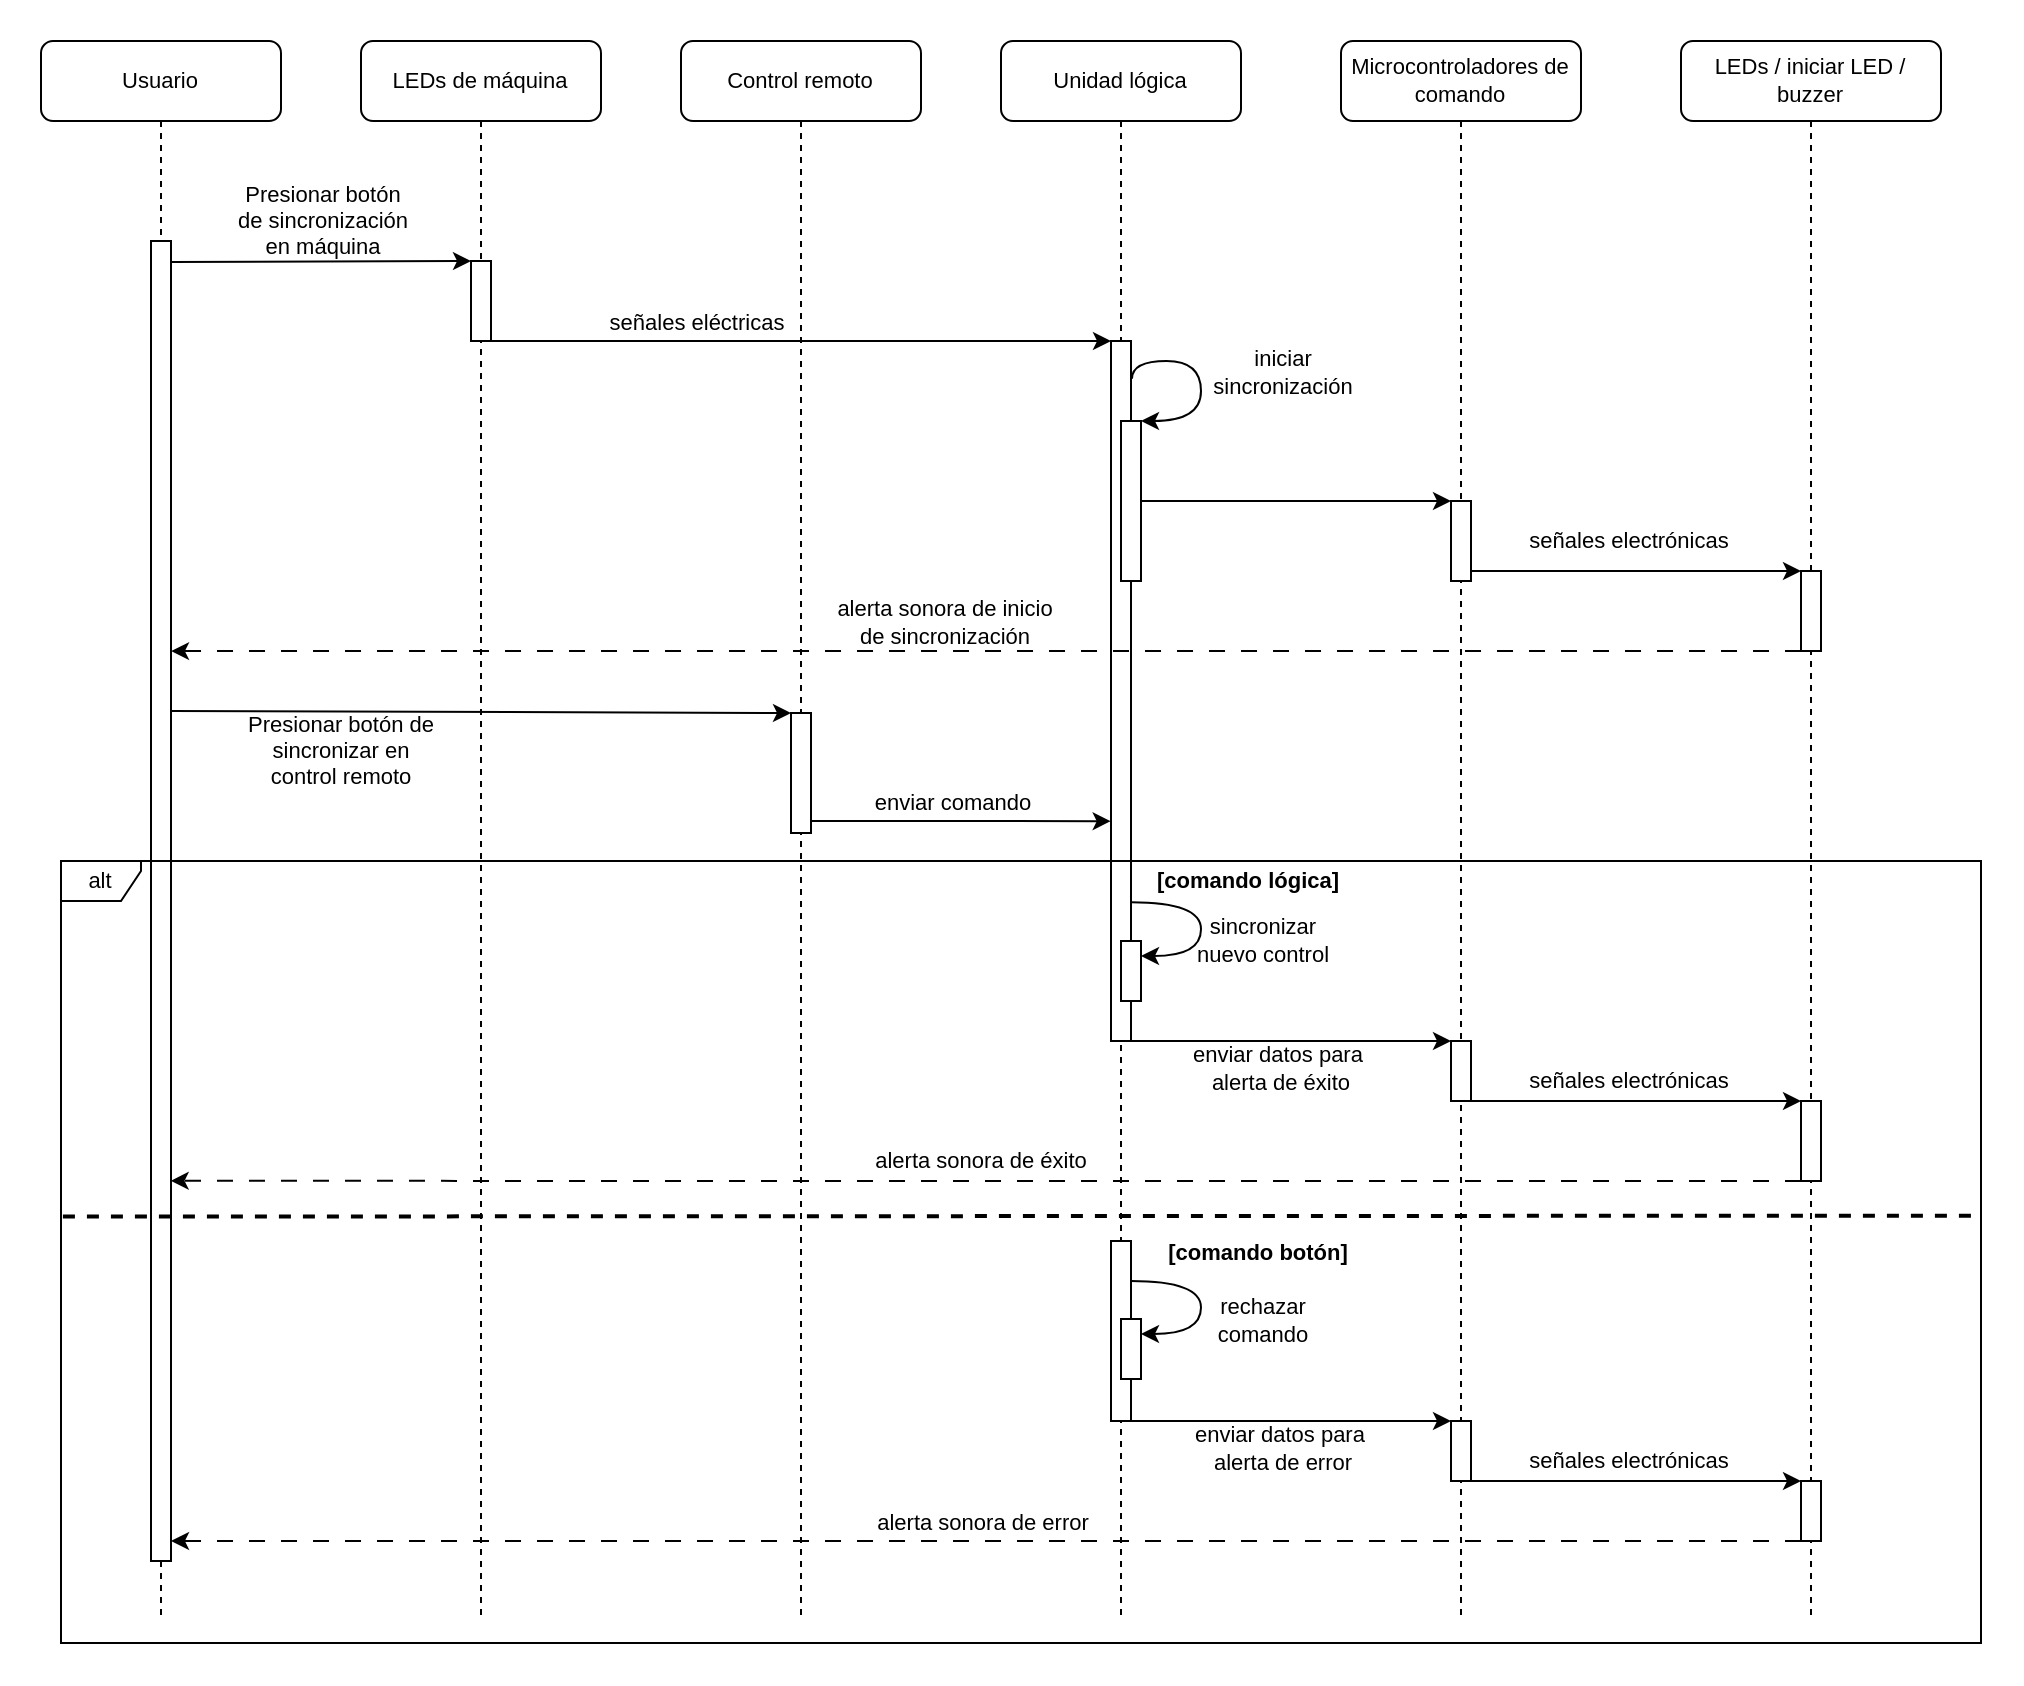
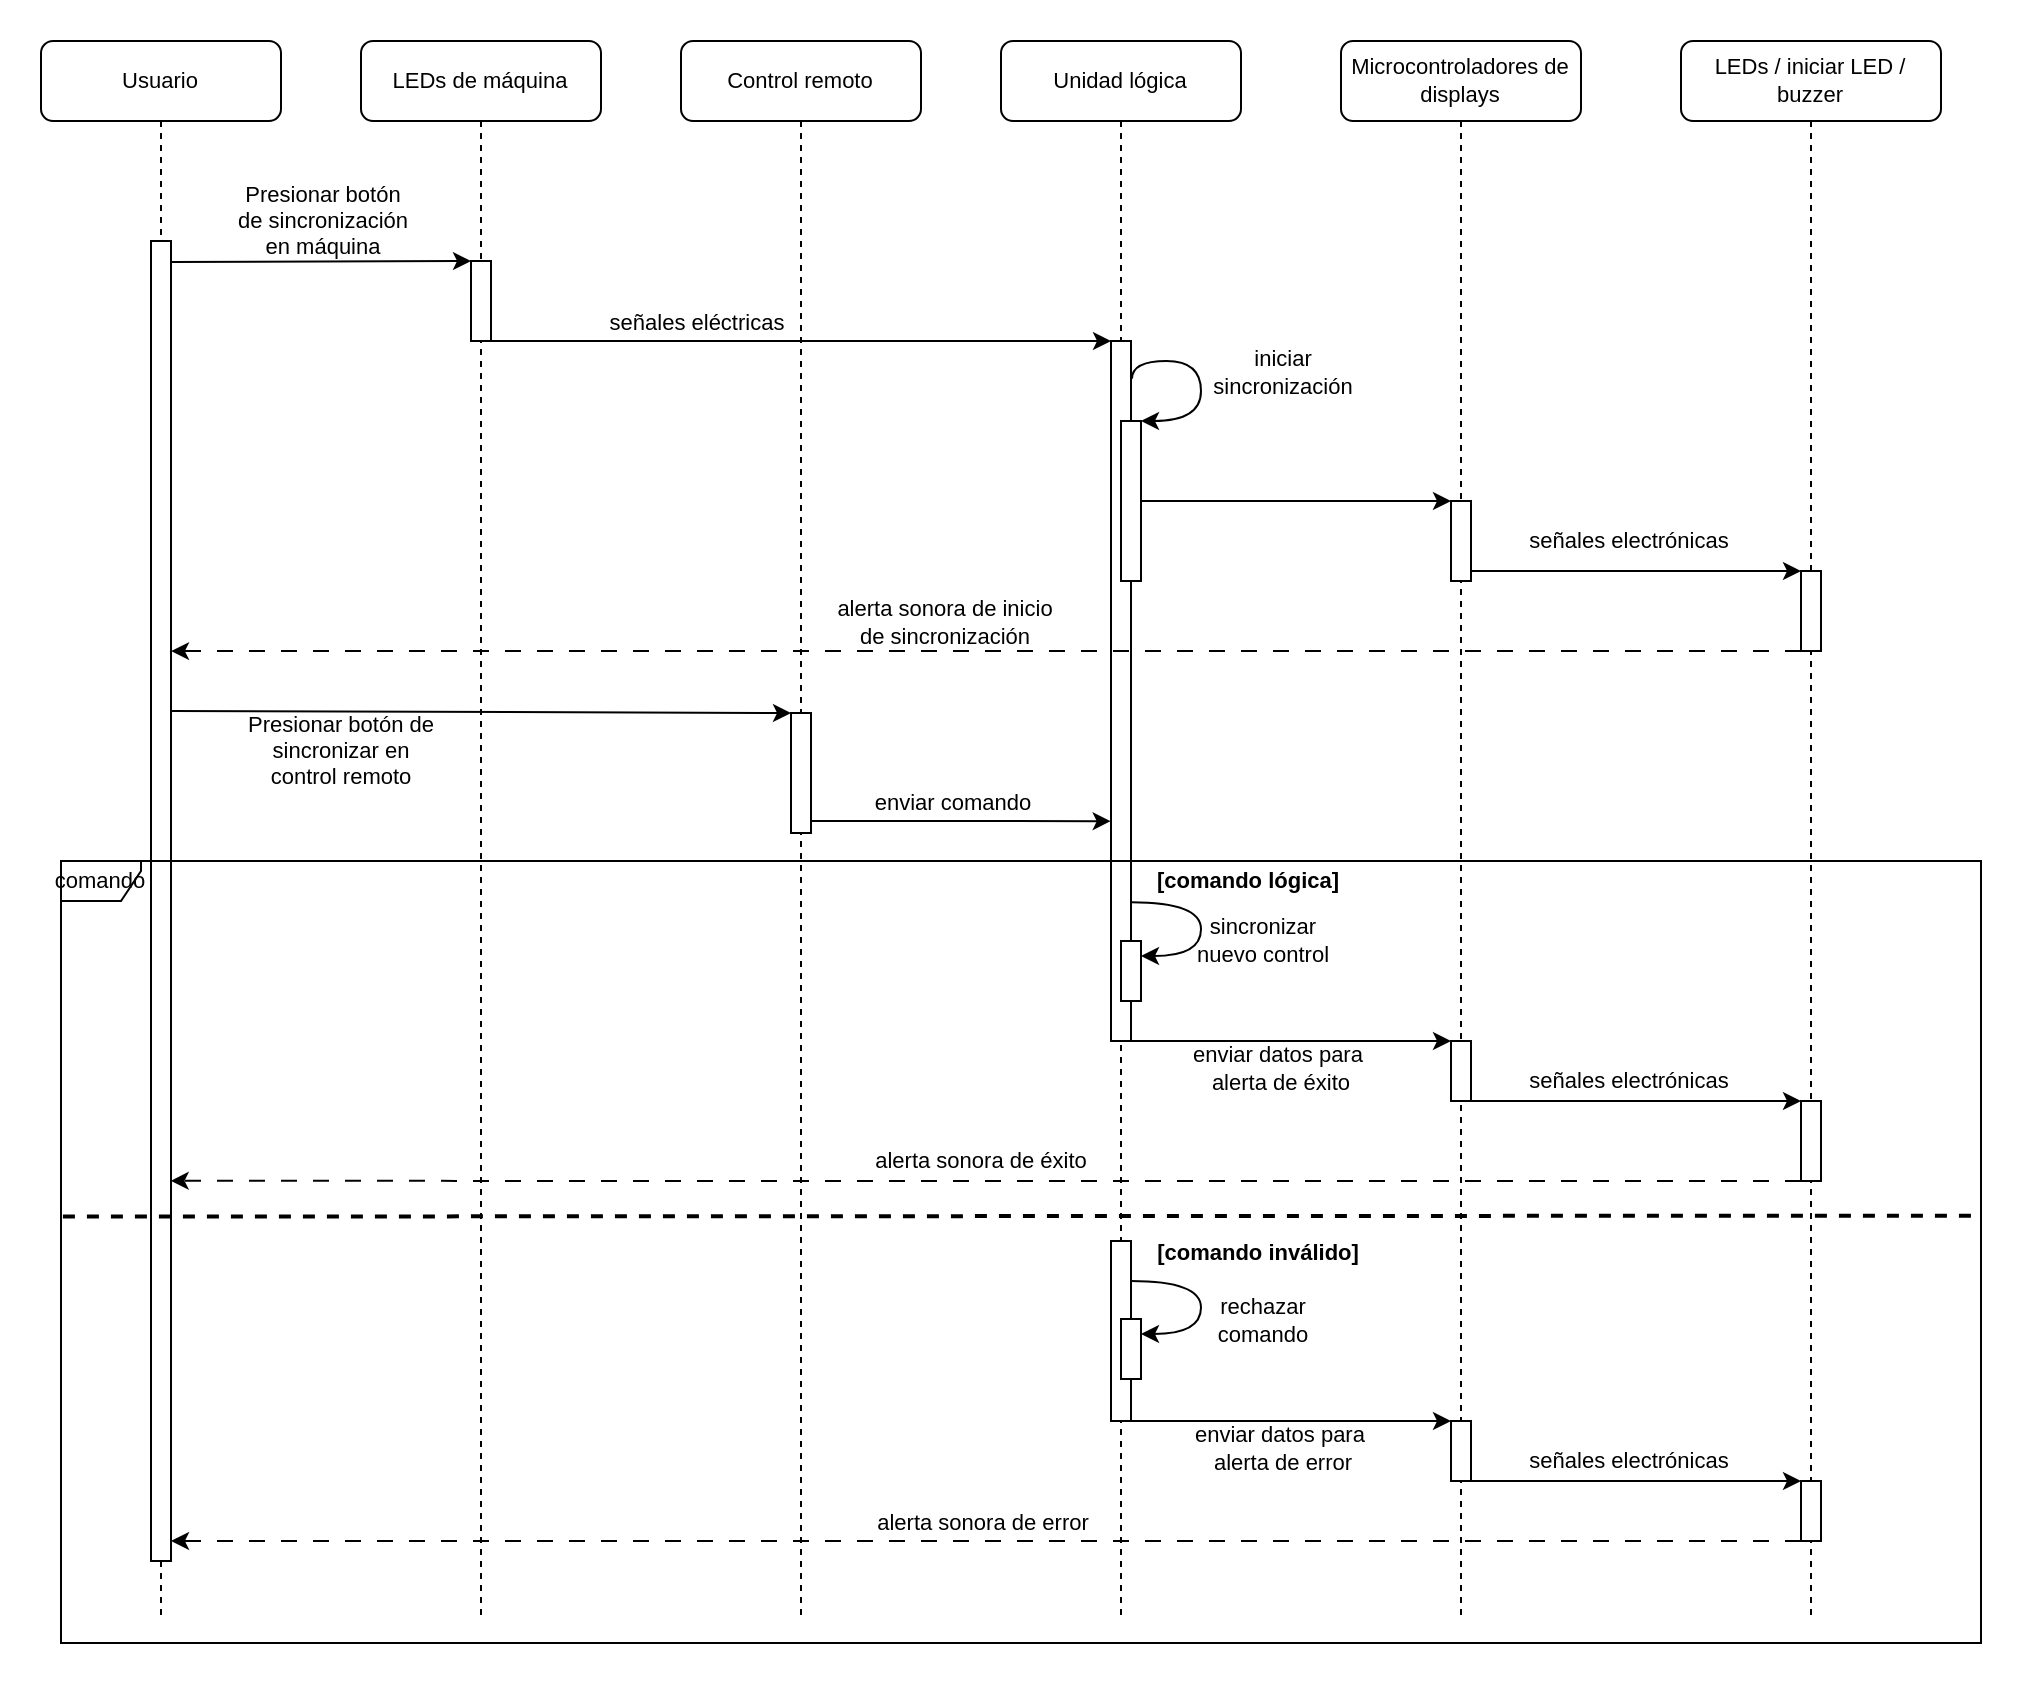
(1461, 81) -> (1461, 81)
(101, 881) -> (101, 881)
(1259, 1253) -> (1259, 1253)
